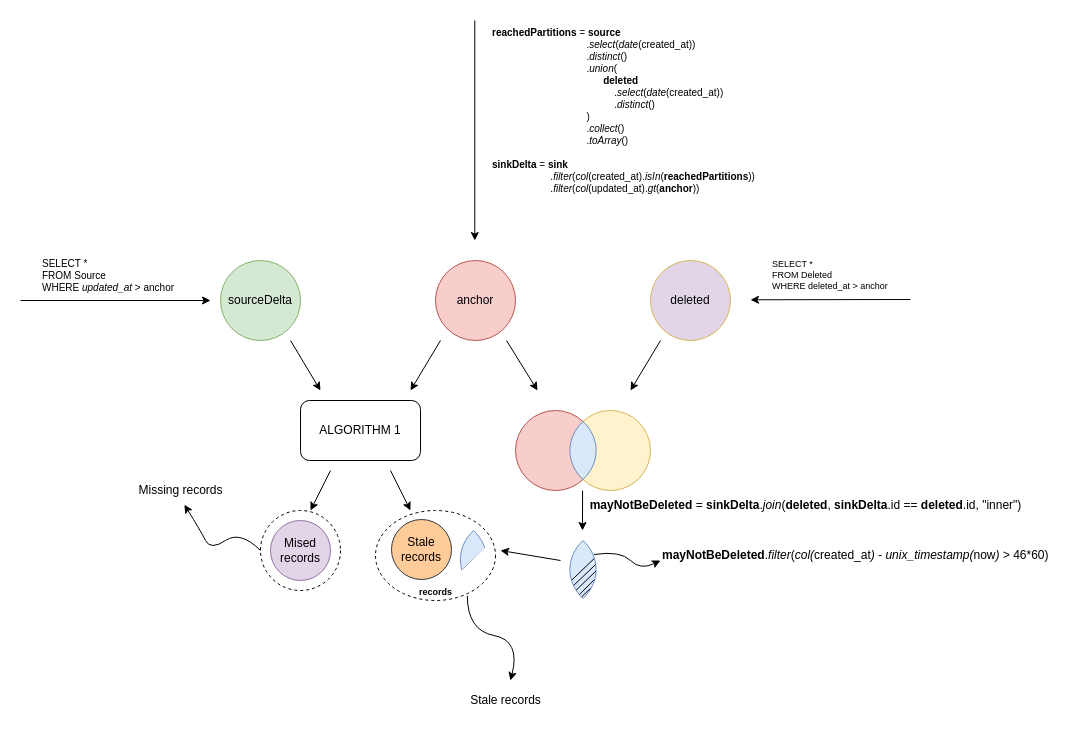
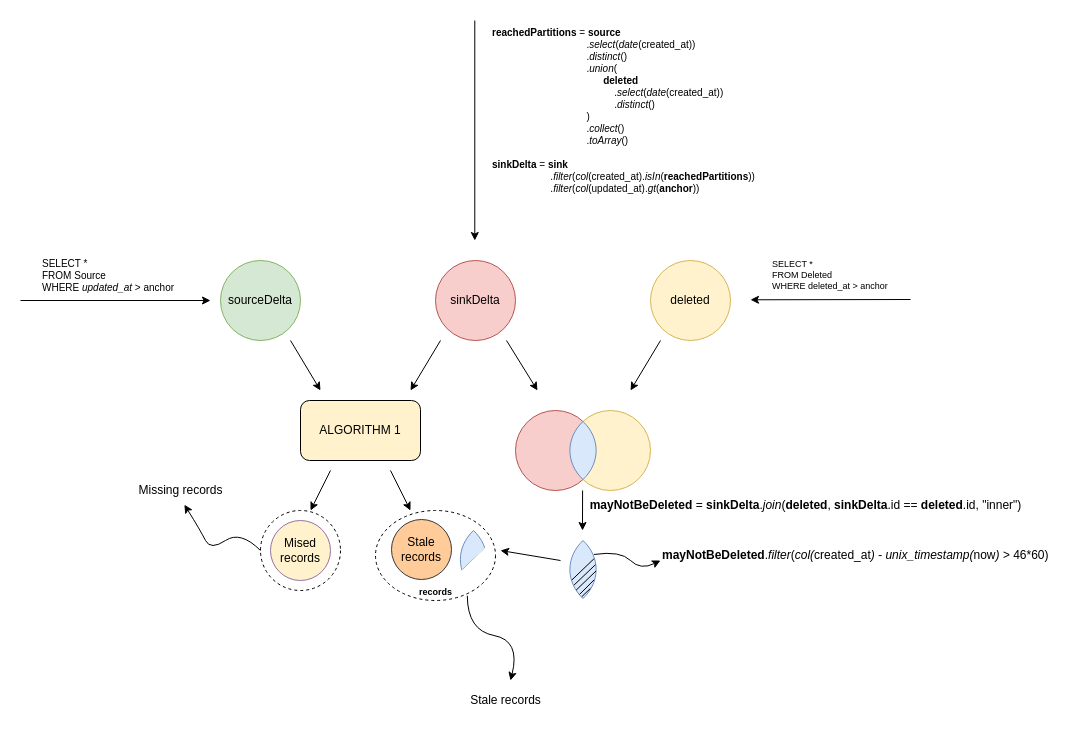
(476, 301) -> (476, 301)
(691, 301) -> (691, 301)
(361, 431) -> (361, 431)
(301, 551) -> (301, 551)
